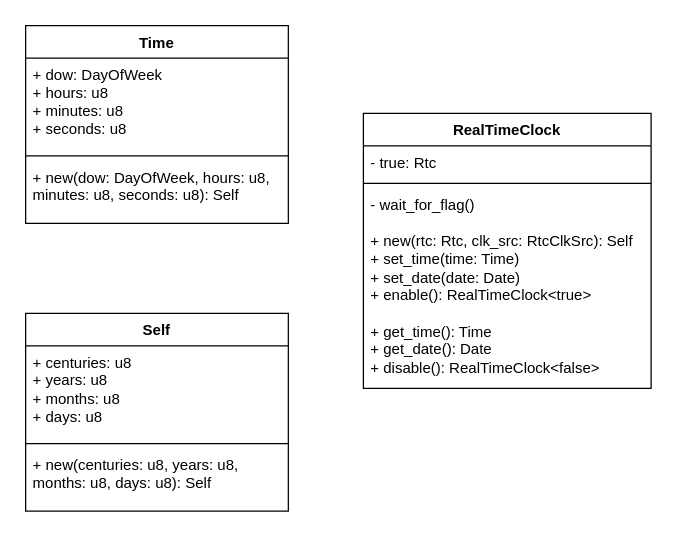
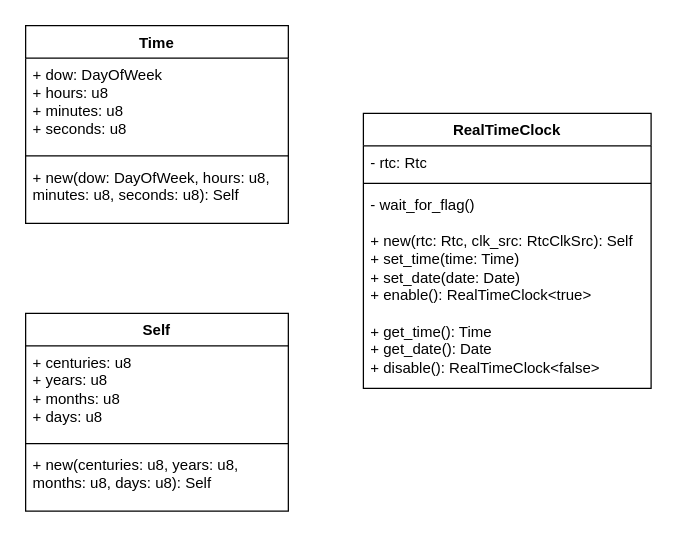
(411, 163) -> (407, 163)
